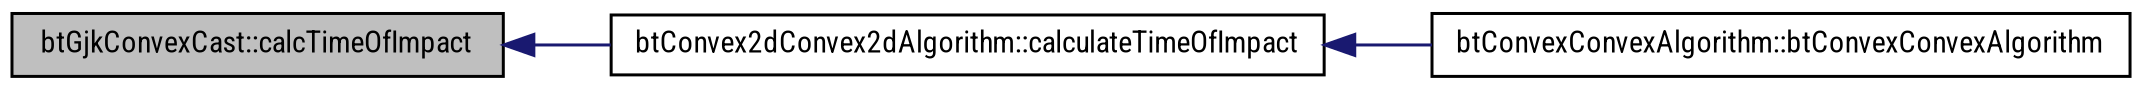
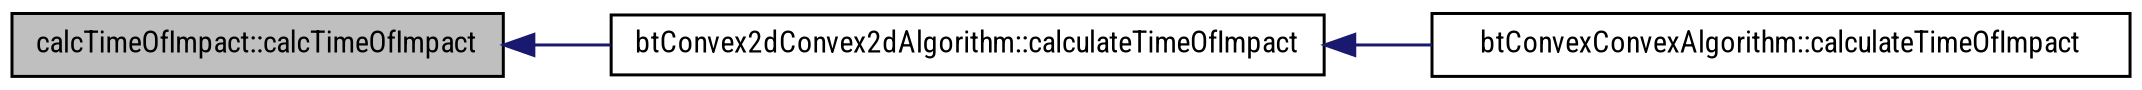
(258, 45) -> (258, 45)
(1781, 45) -> (1781, 45)
